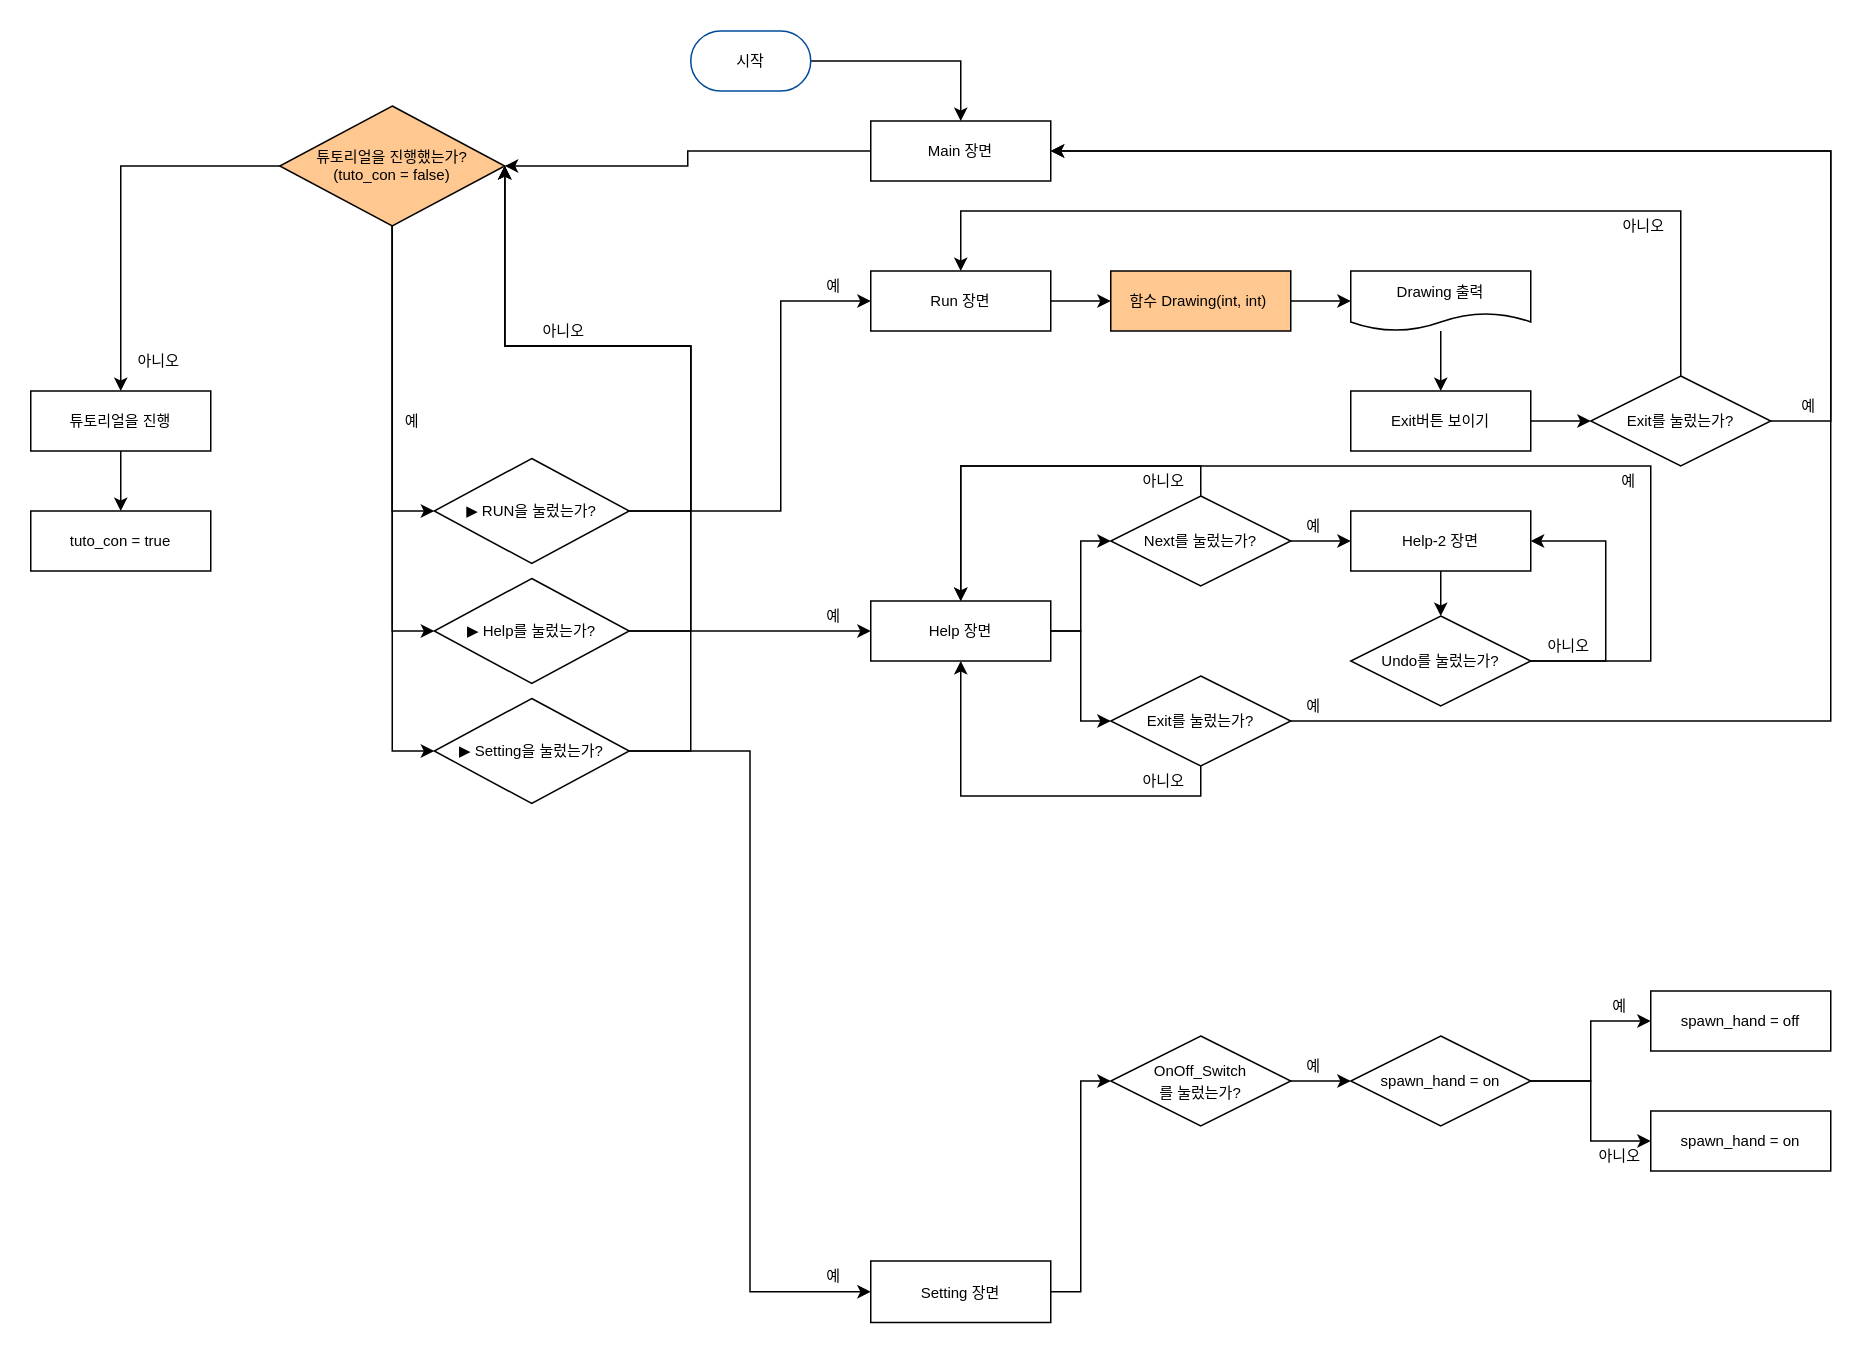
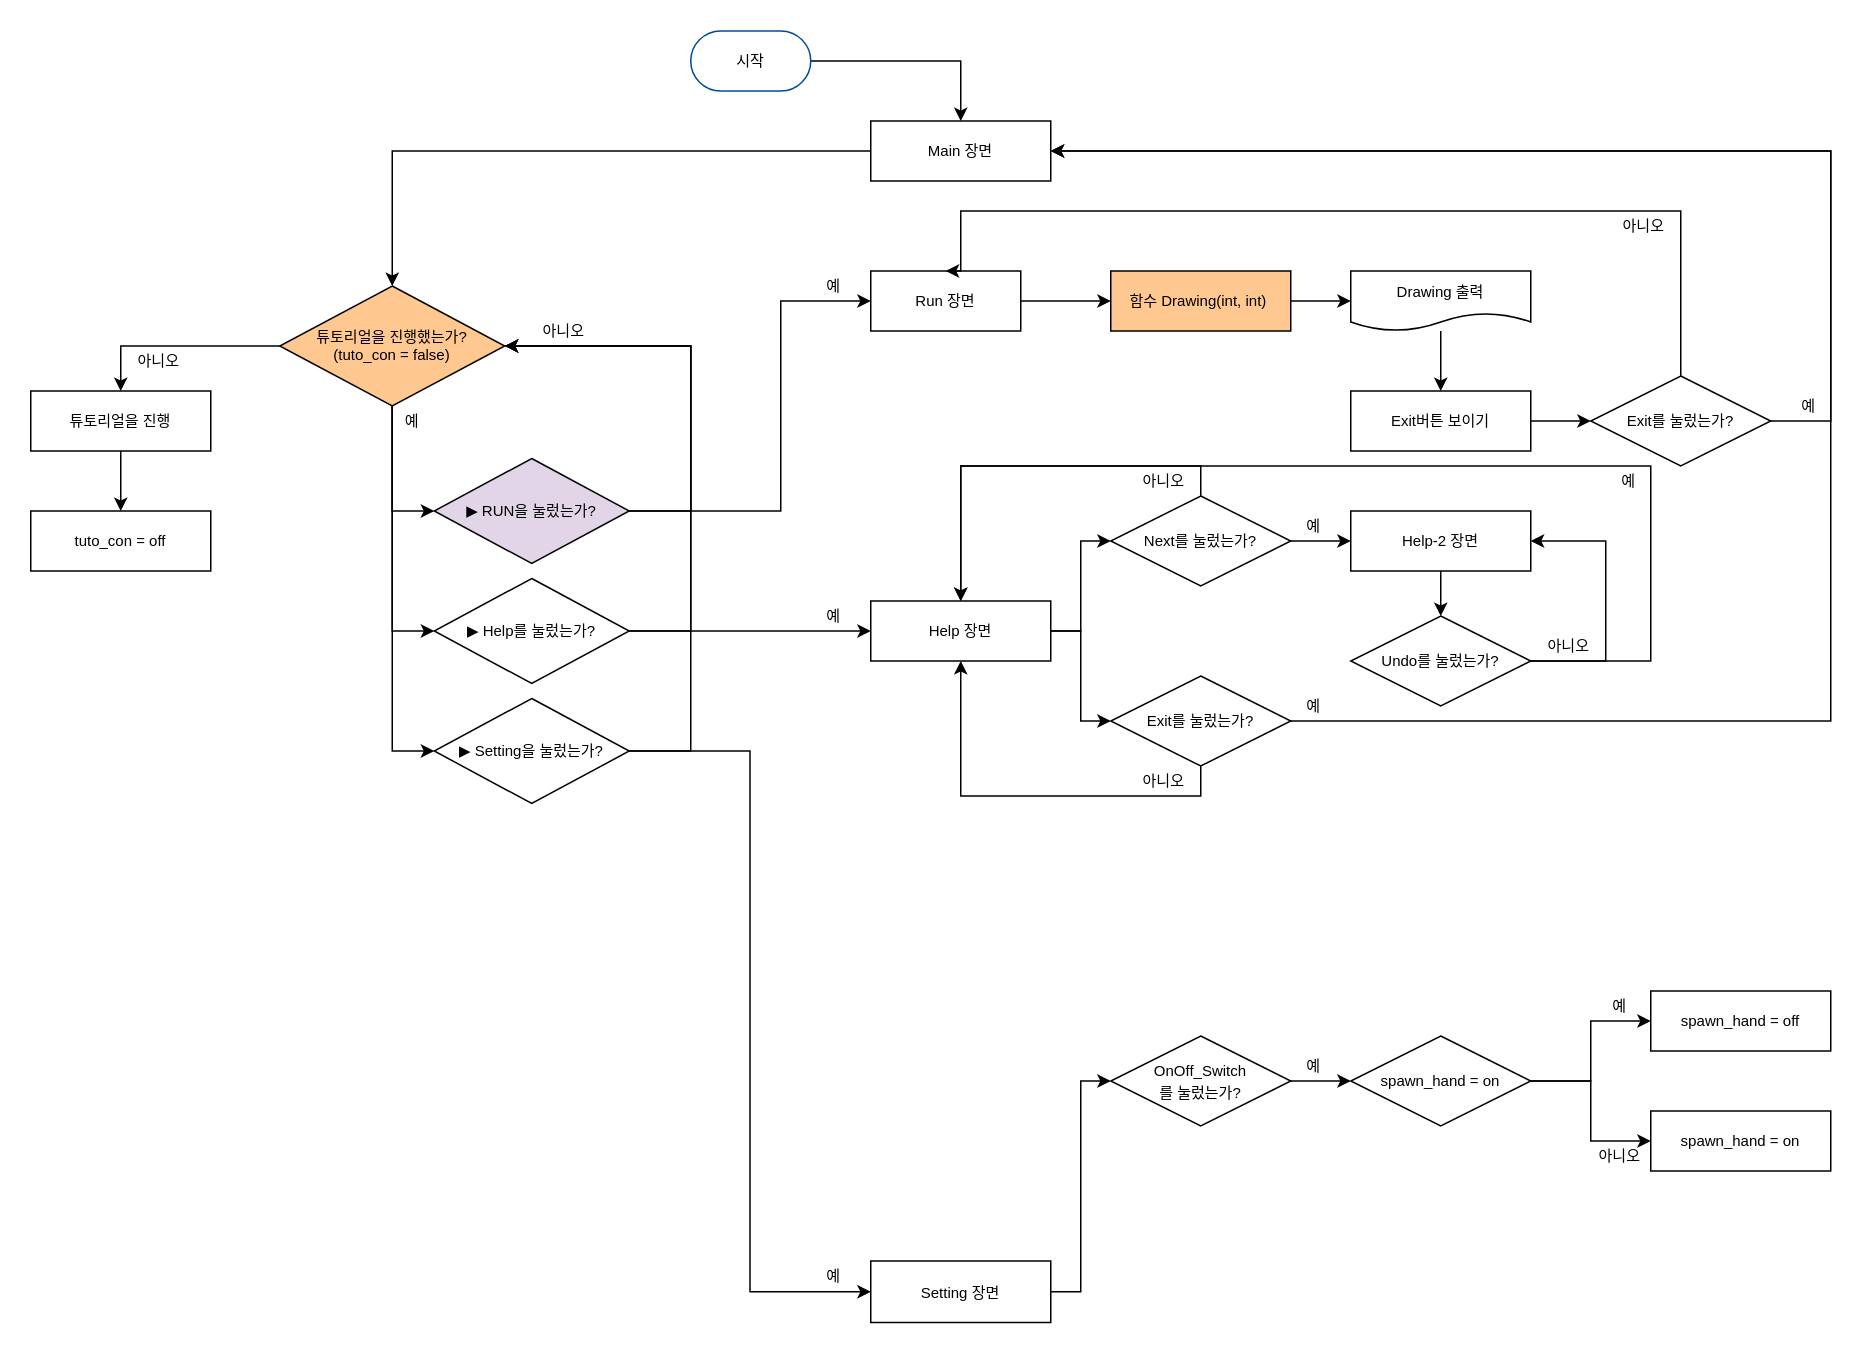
(392, 166) -> (392, 346)
(961, 301) -> (946, 301)
(532, 511) -> (532, 511)
(121, 541) -> (121, 541)
